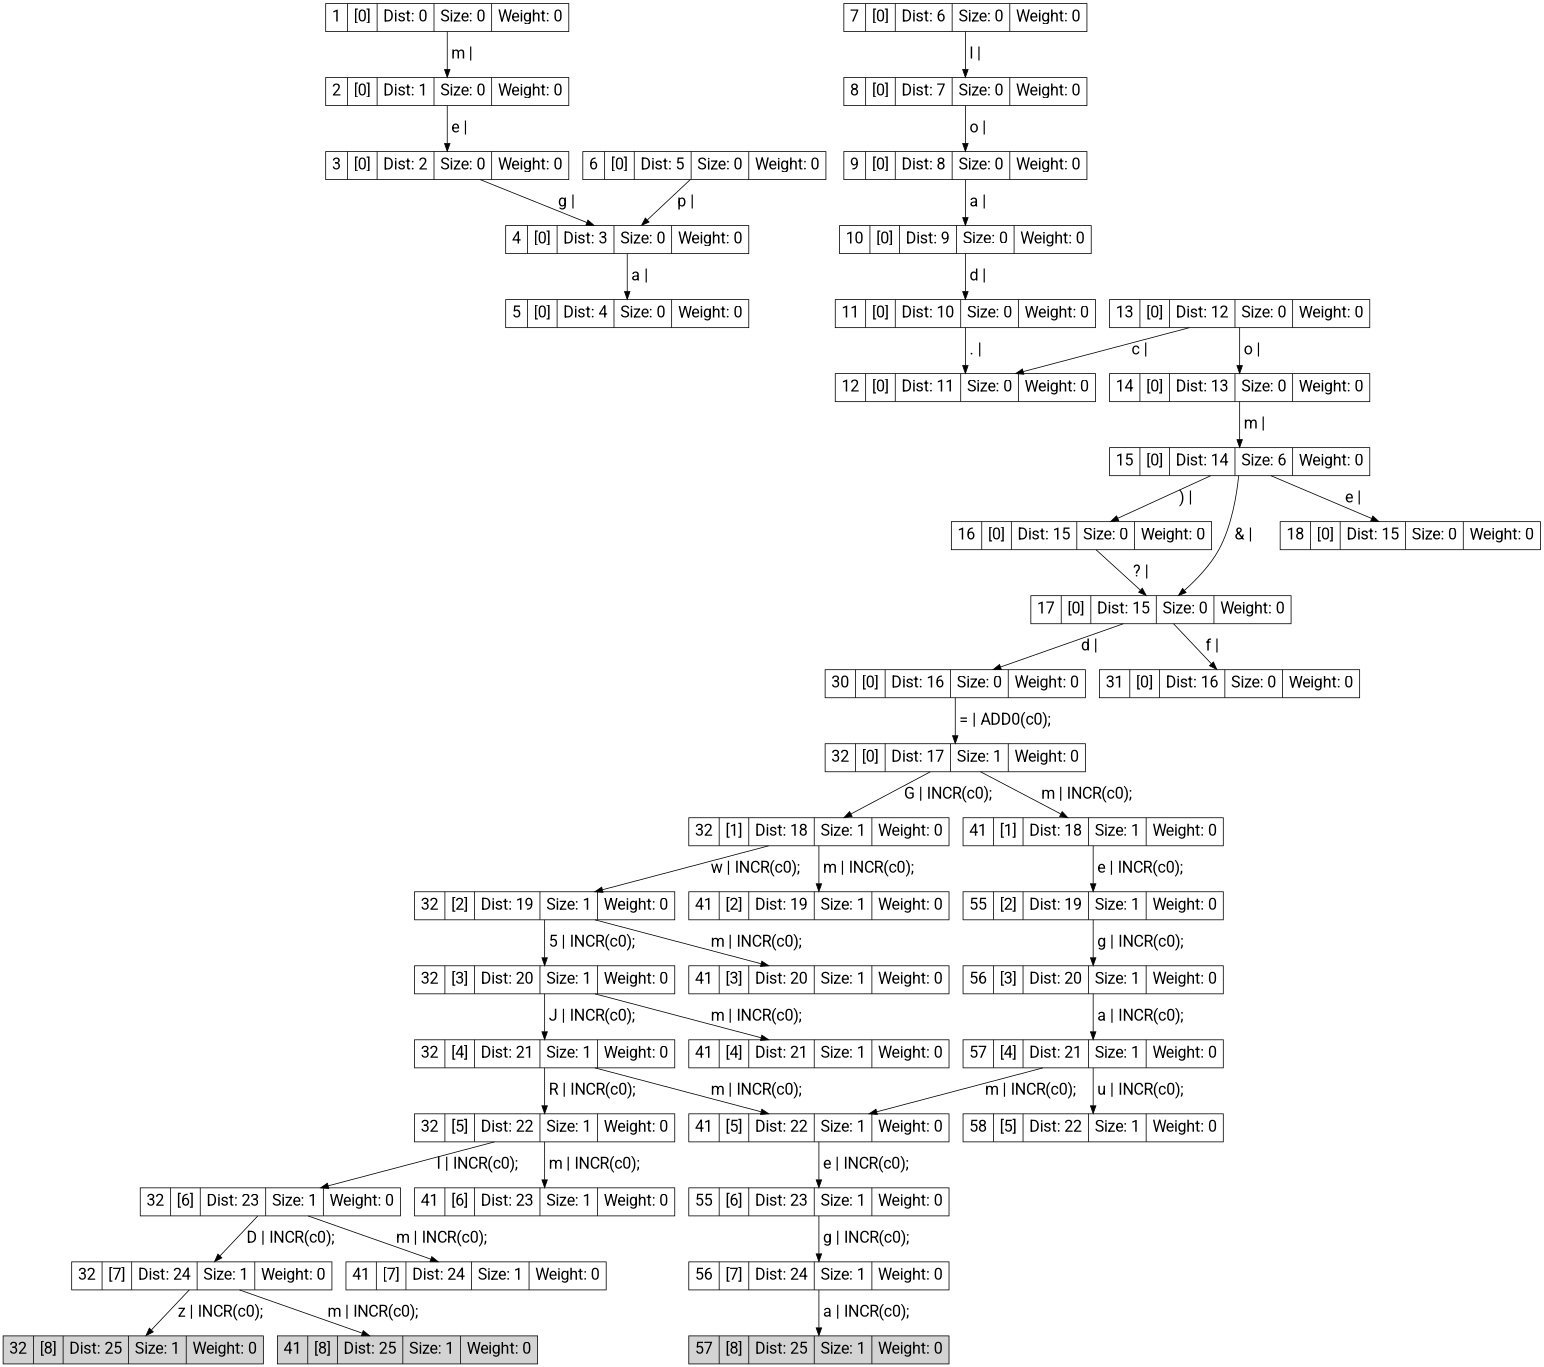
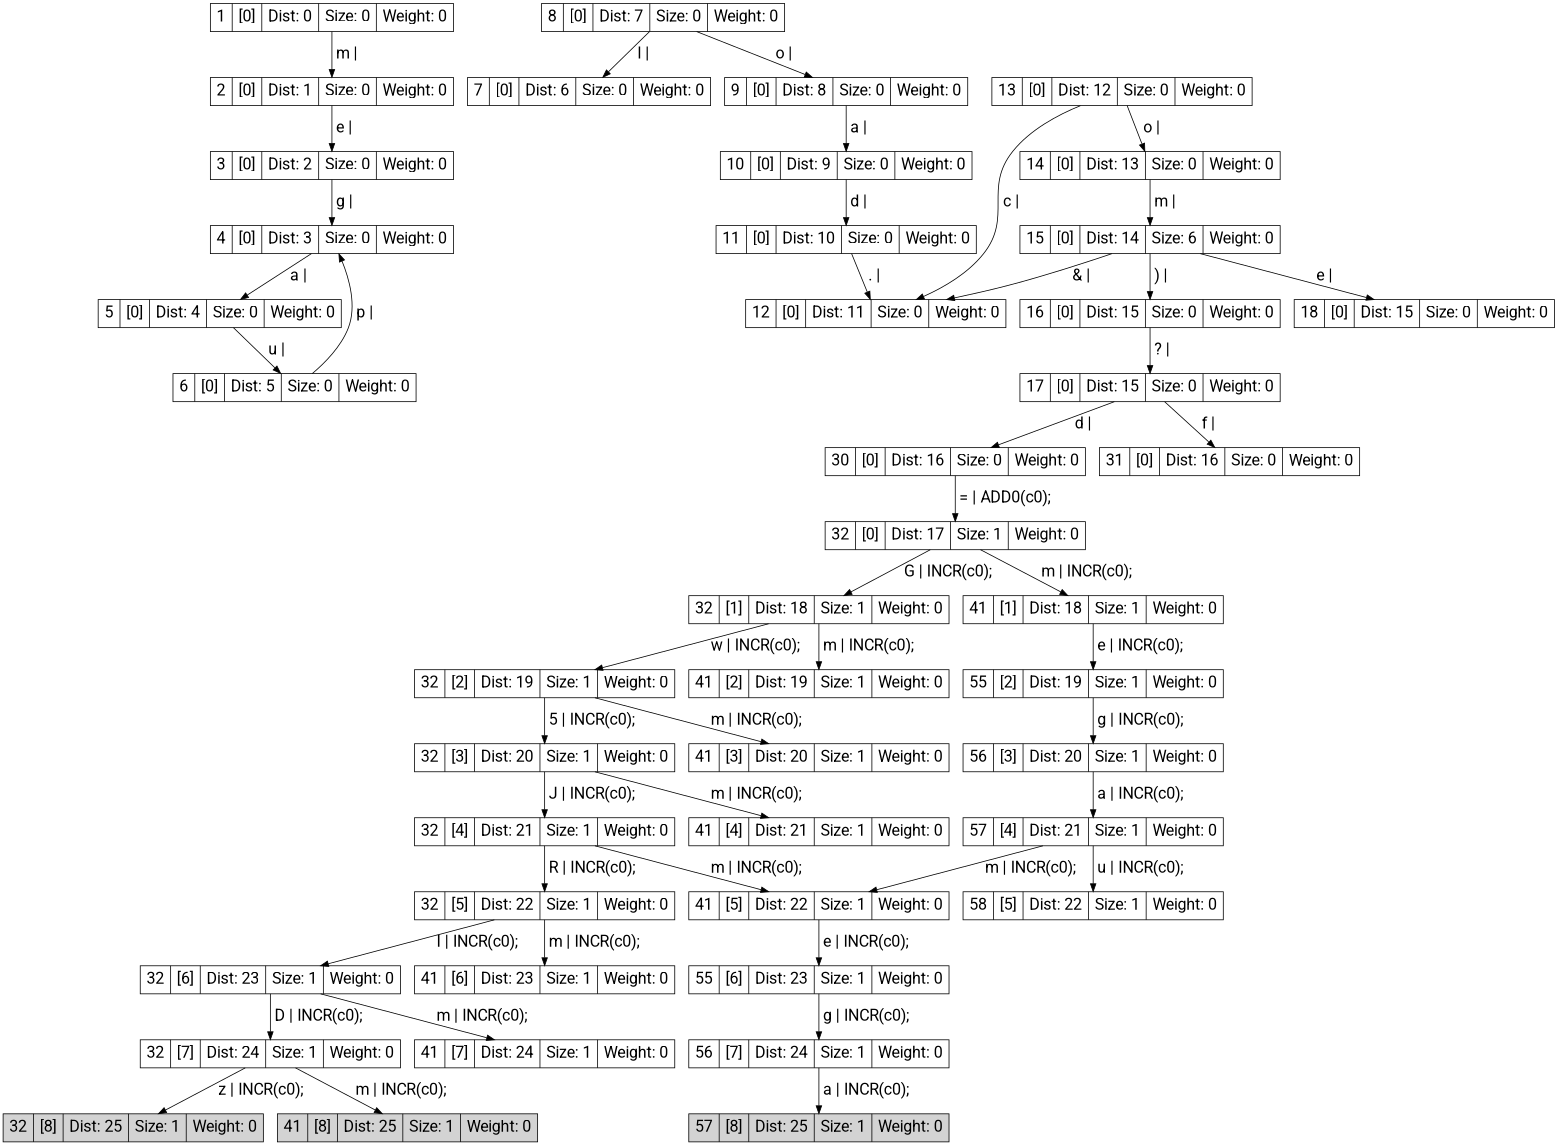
(965, 50) -> (629, 52)
none -> (254, 348)
(1224, 539) -> (1034, 278)
